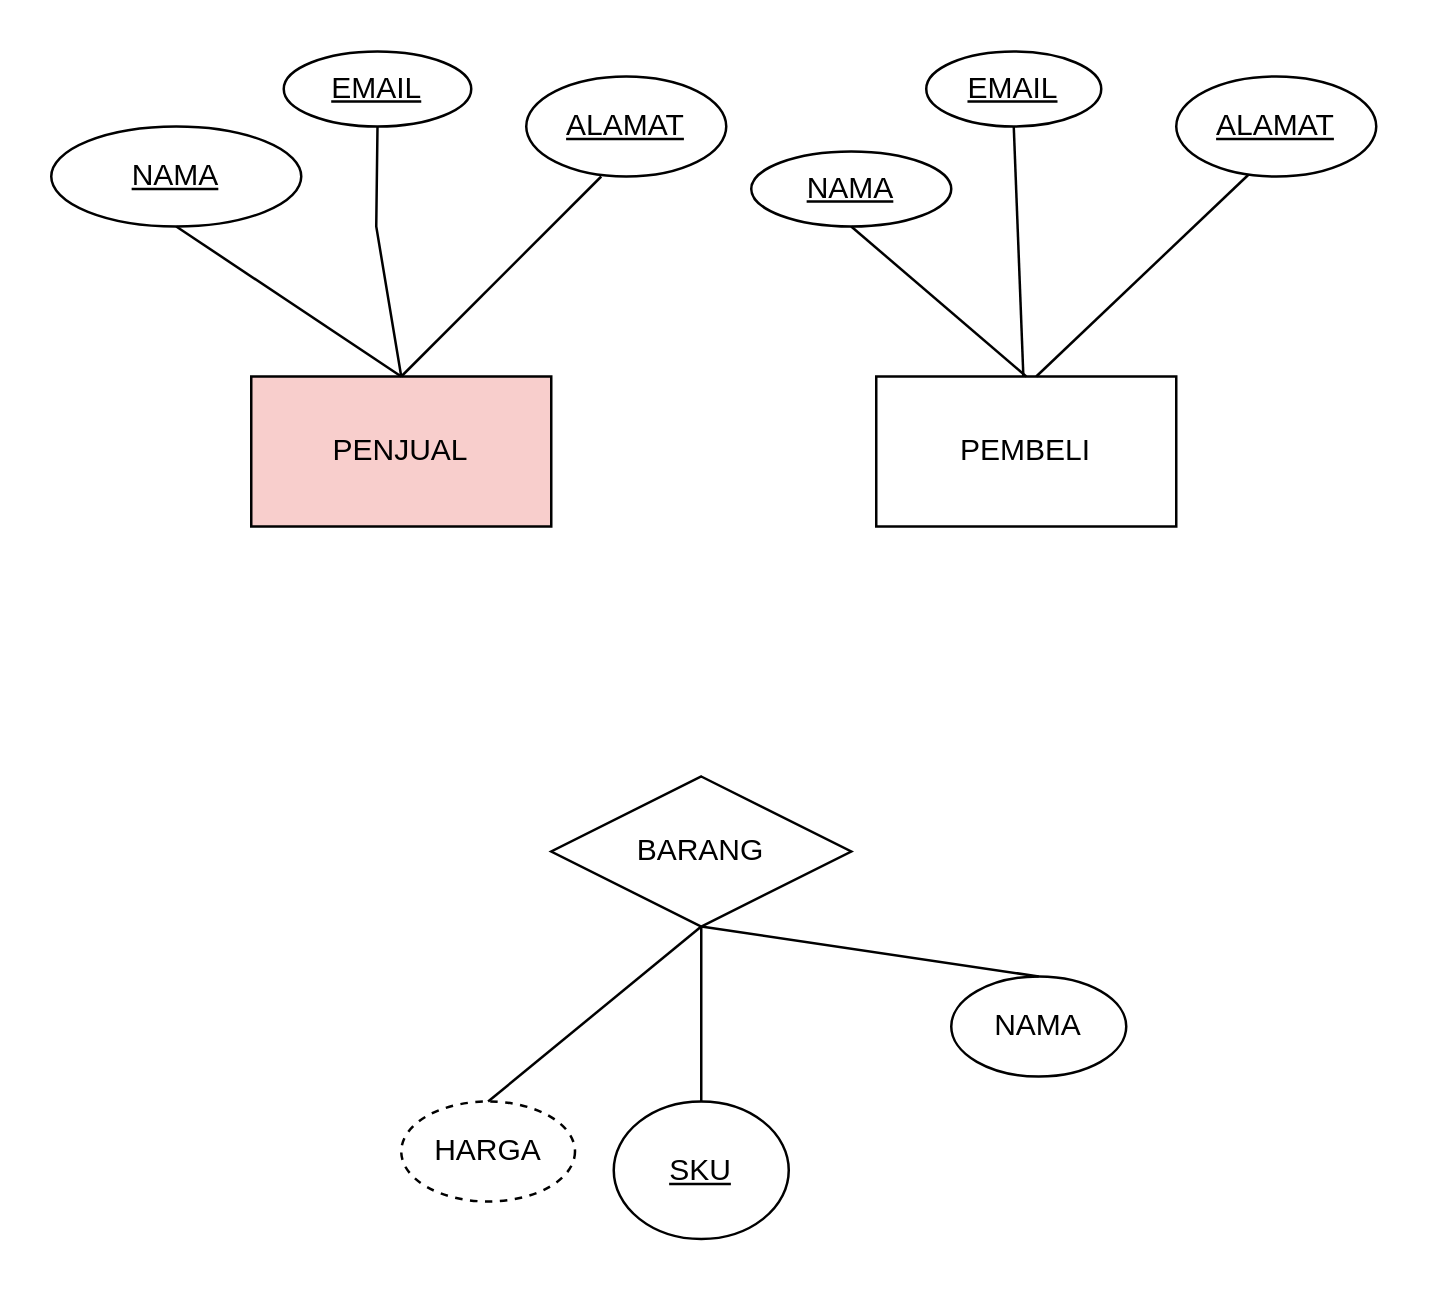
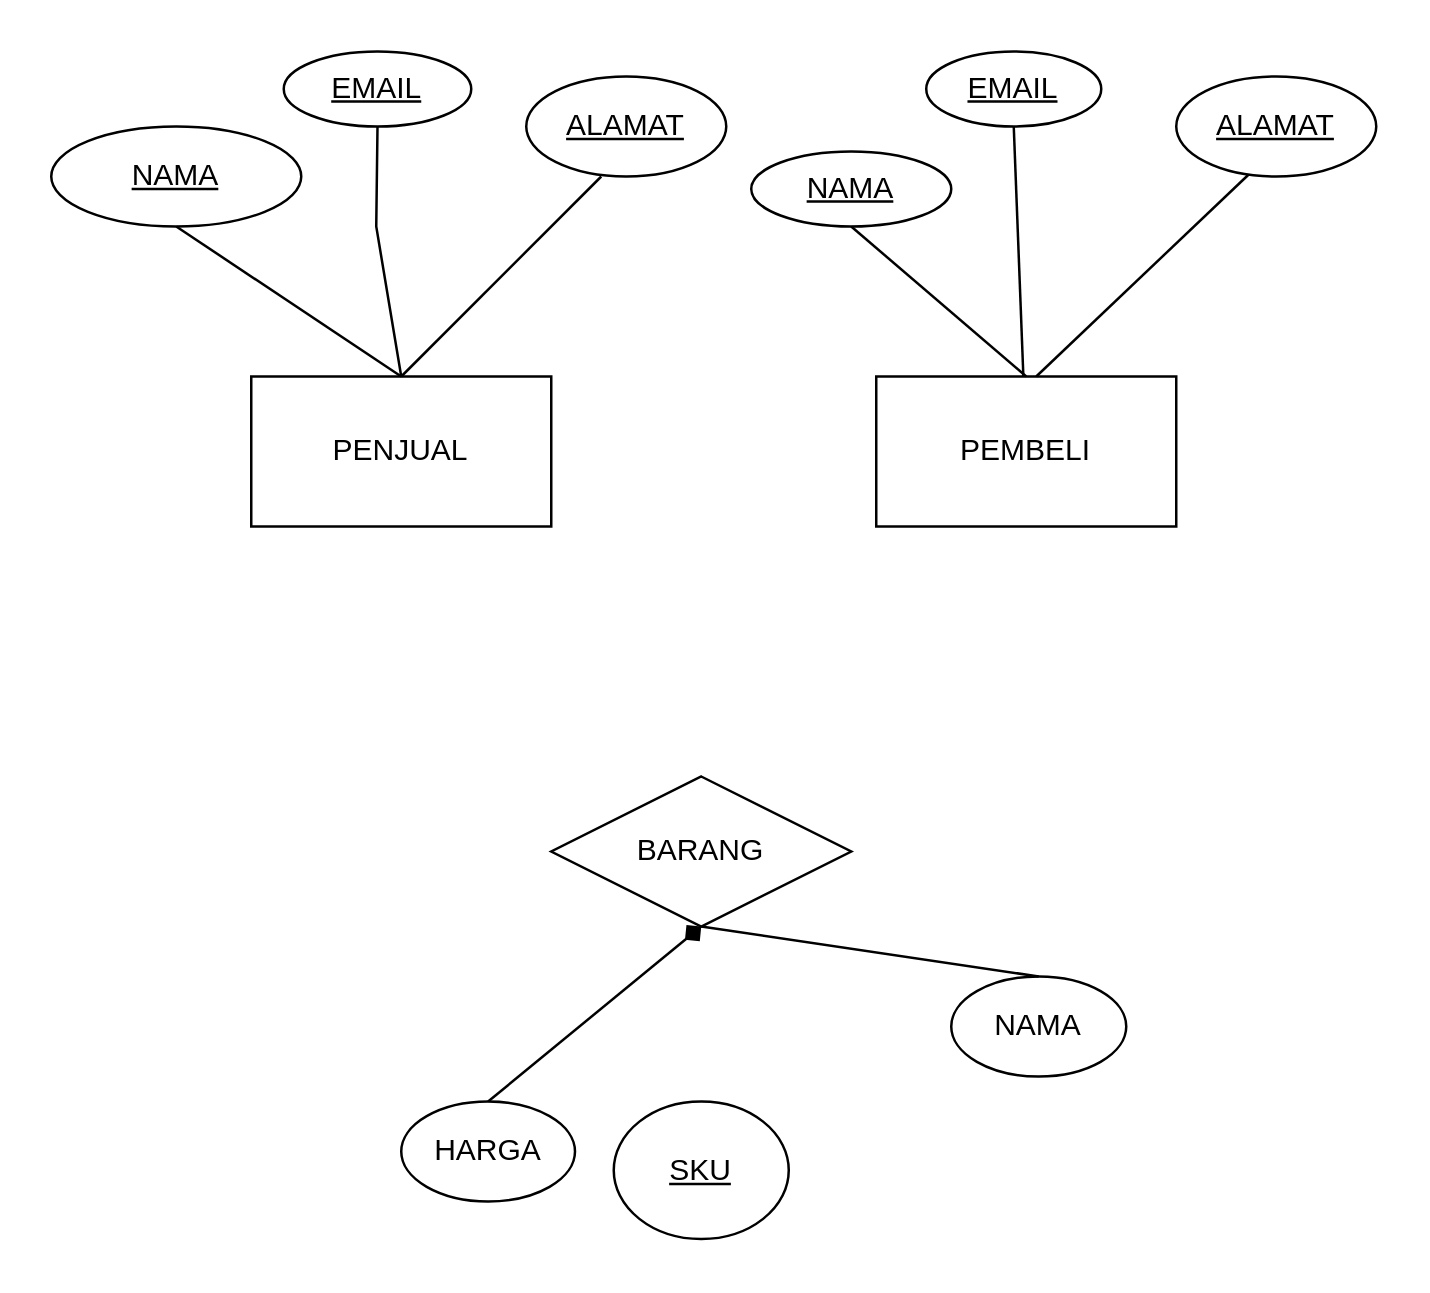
(401, 451) -> (401, 451)
(690, 935) -> (686, 939)
(701, 1017) -> none
(488, 1151) -> (488, 1151)
